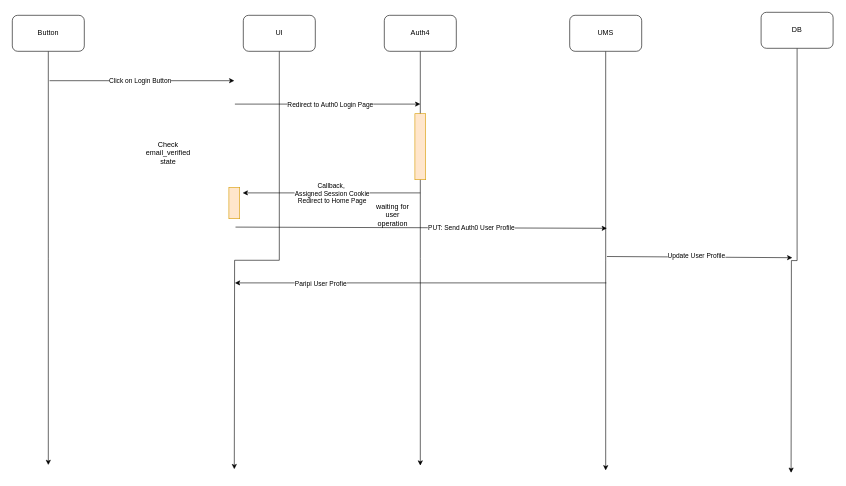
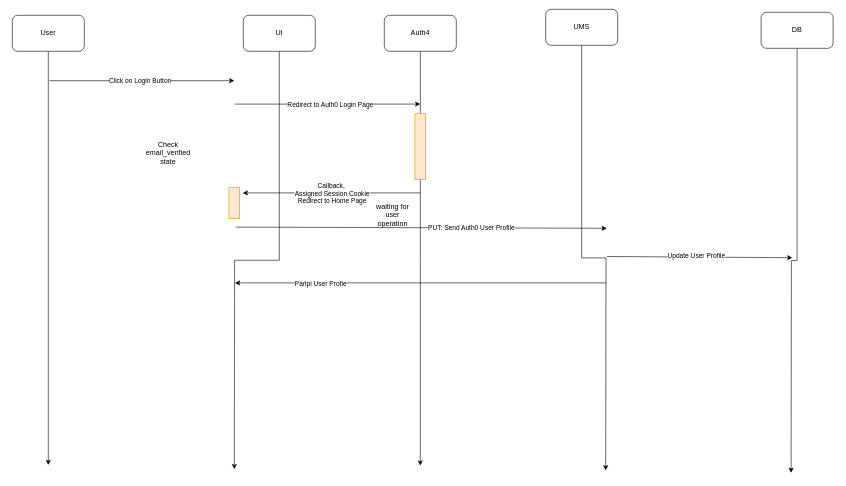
(48, 33) -> (48, 33)
(606, 33) -> (582, 27)
